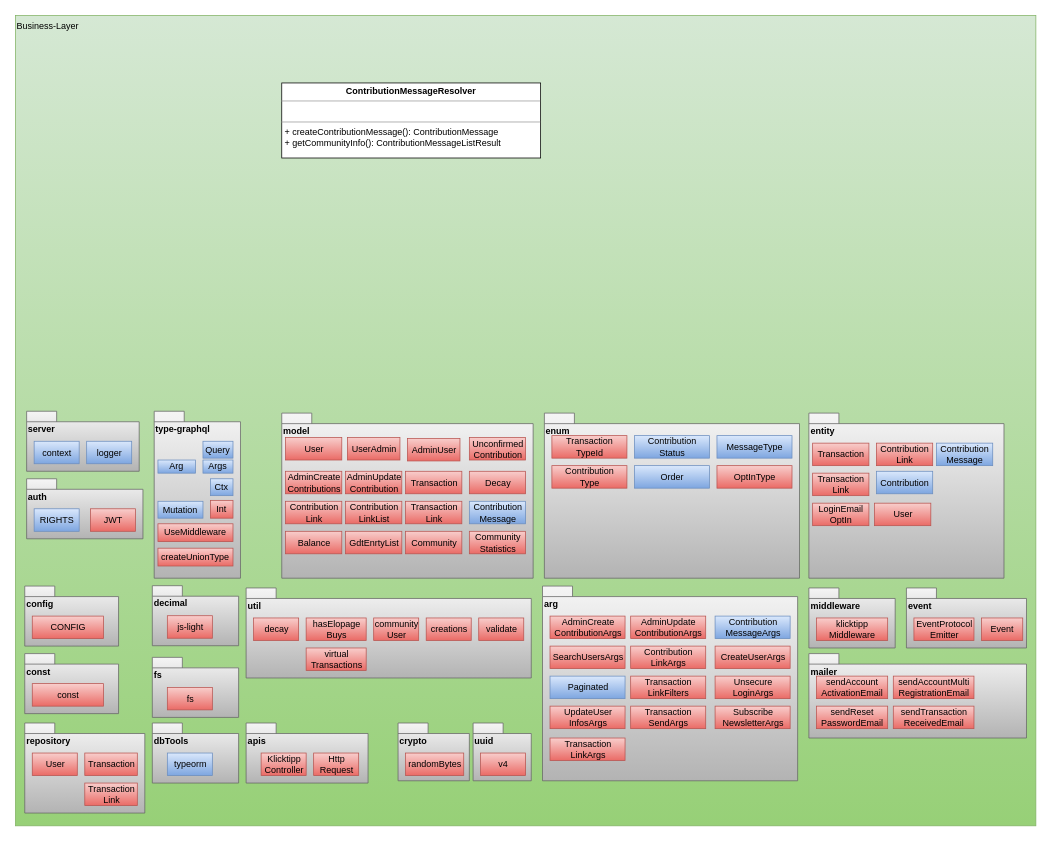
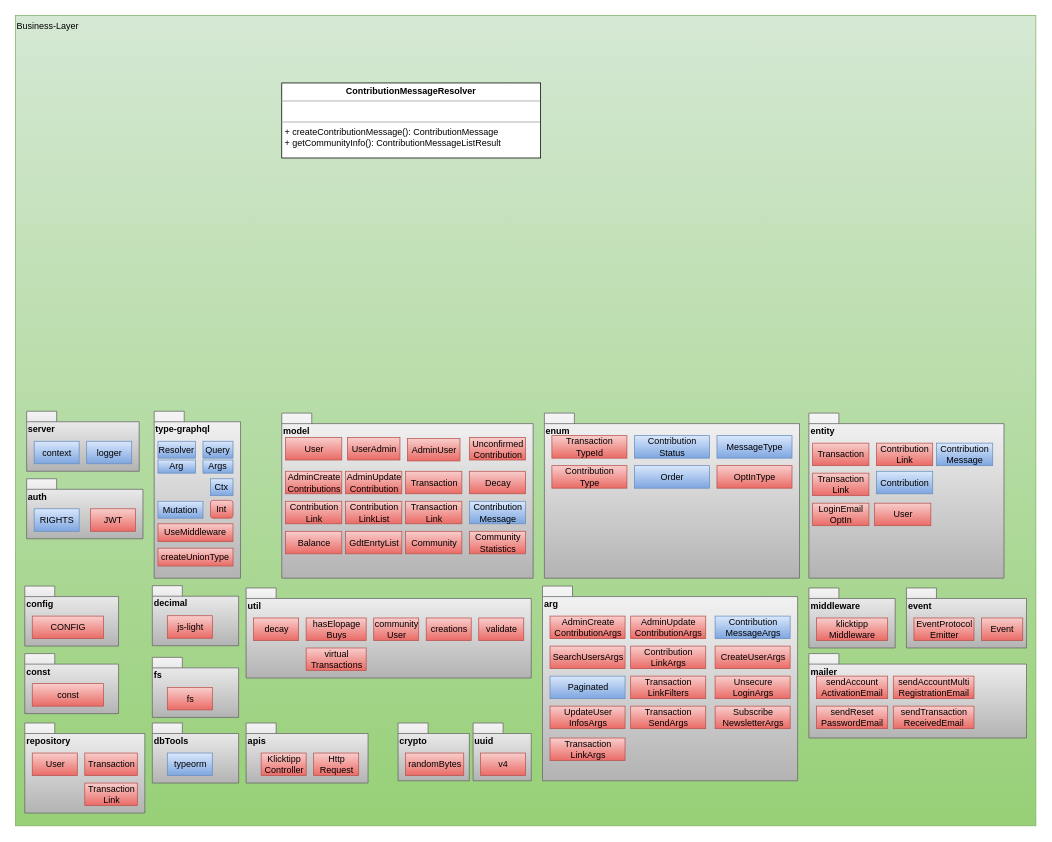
none -> (177, 449)
(222, 509) -> (222, 509)
